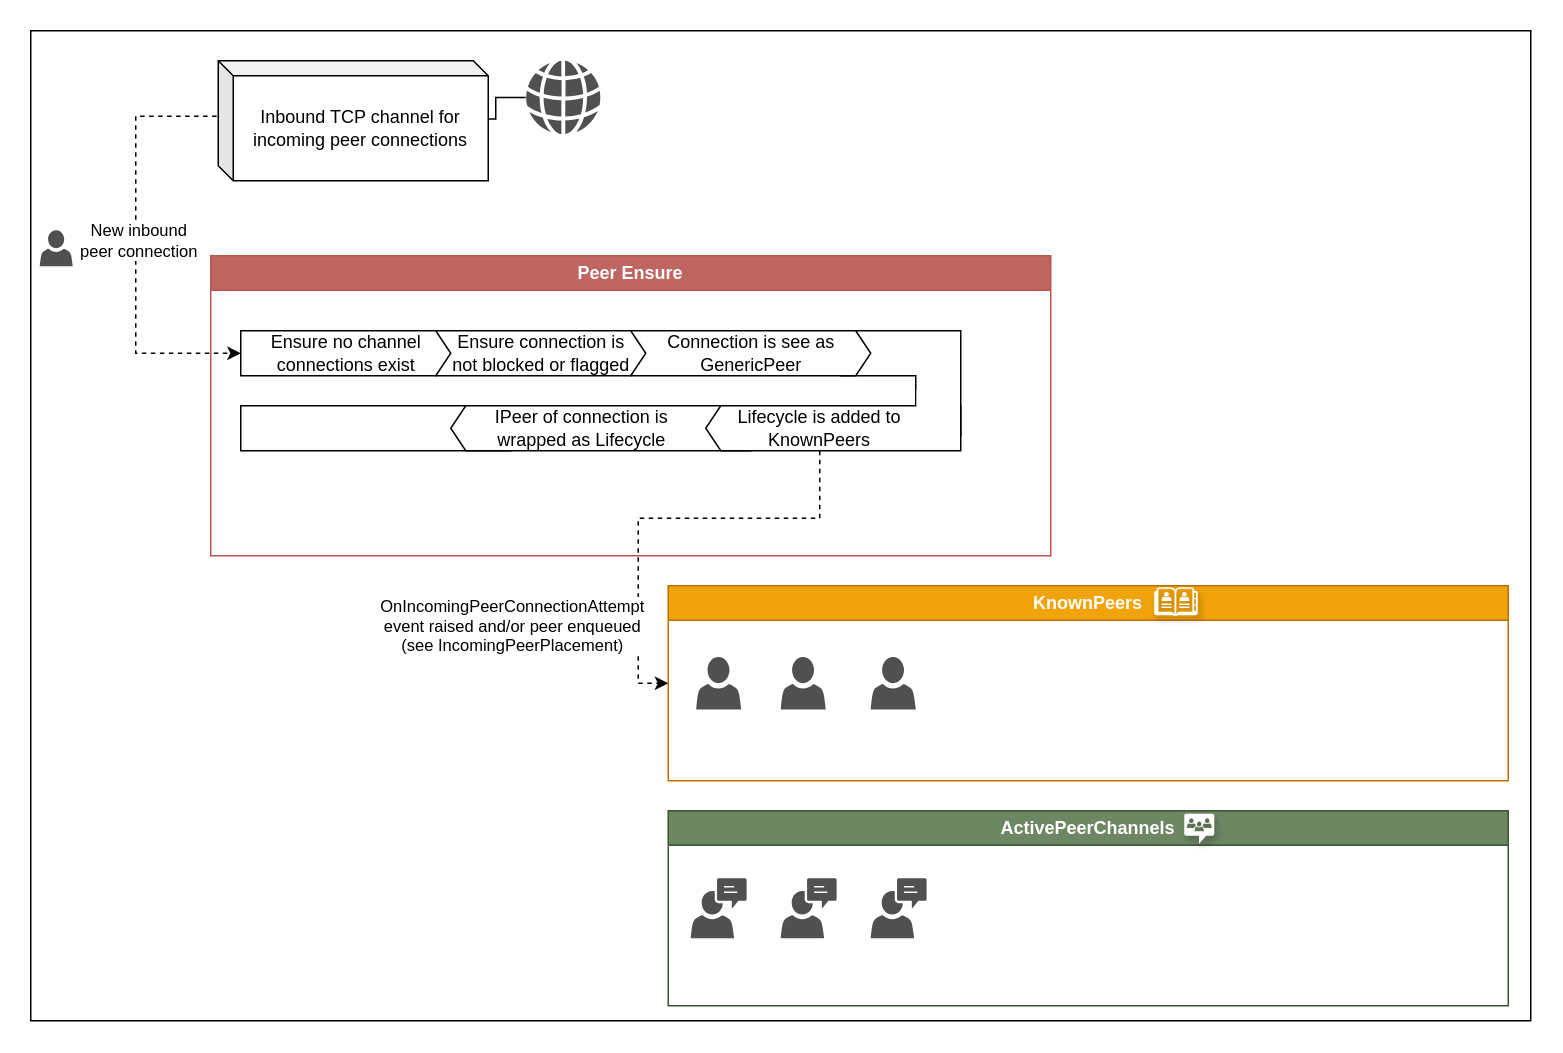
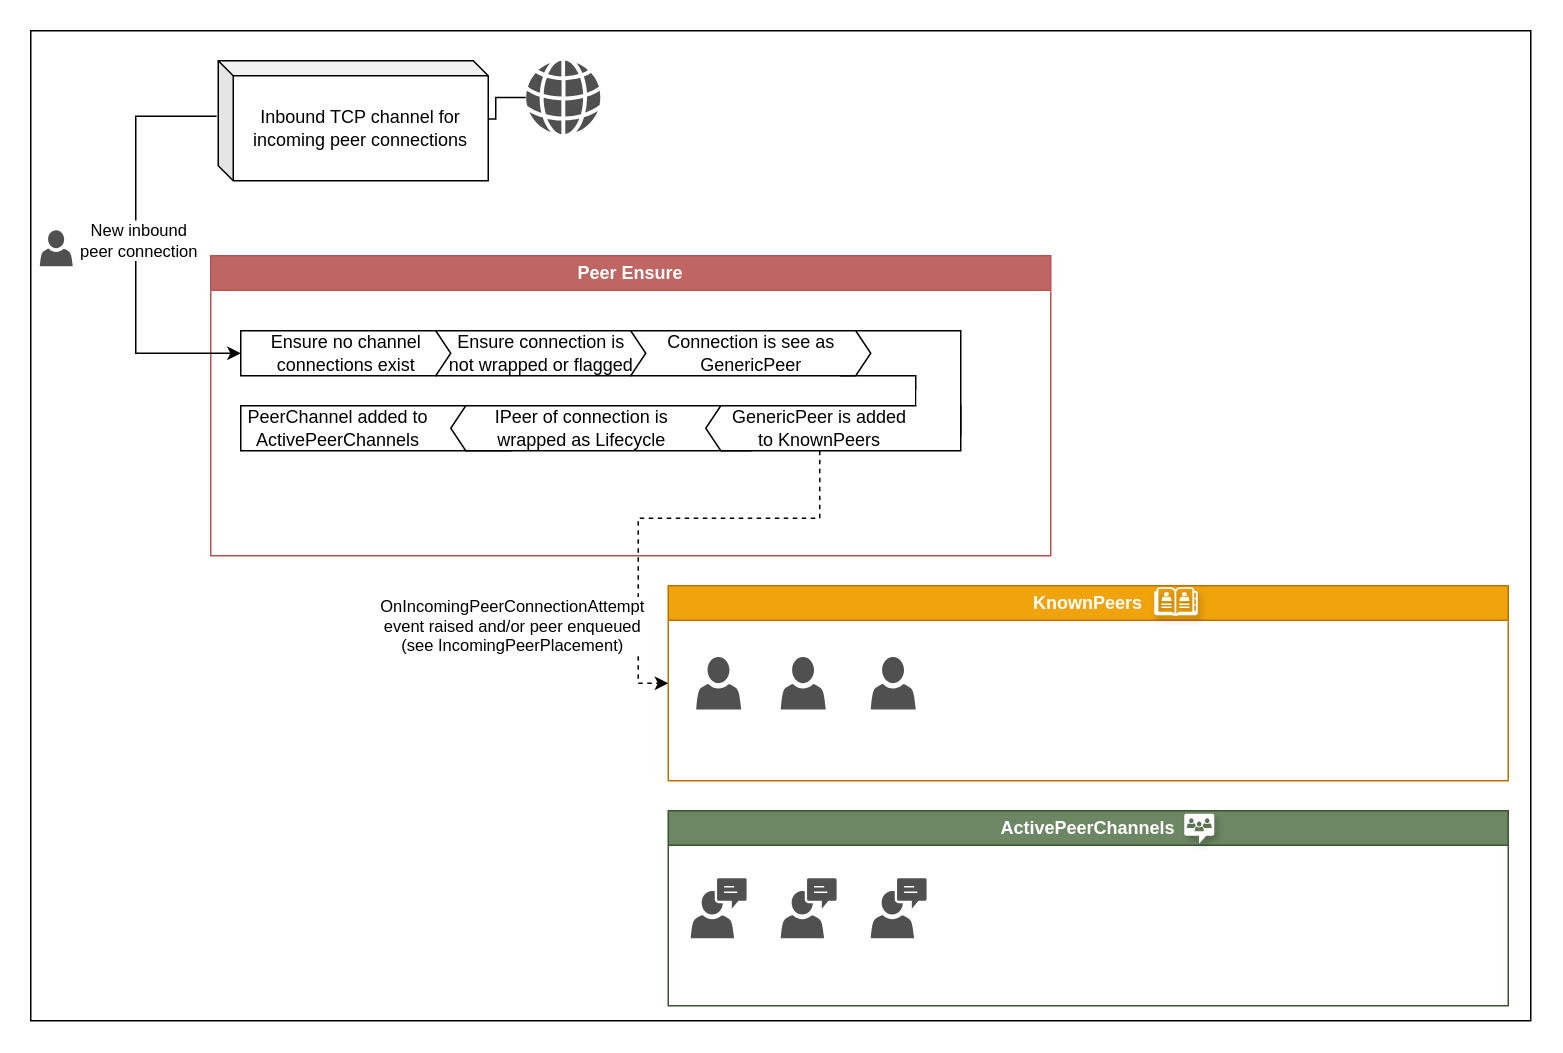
(138, 353) -> (138, 353)
(542, 353) -> (542, 353)
none -> (338, 428)
(820, 428) -> (820, 428)
